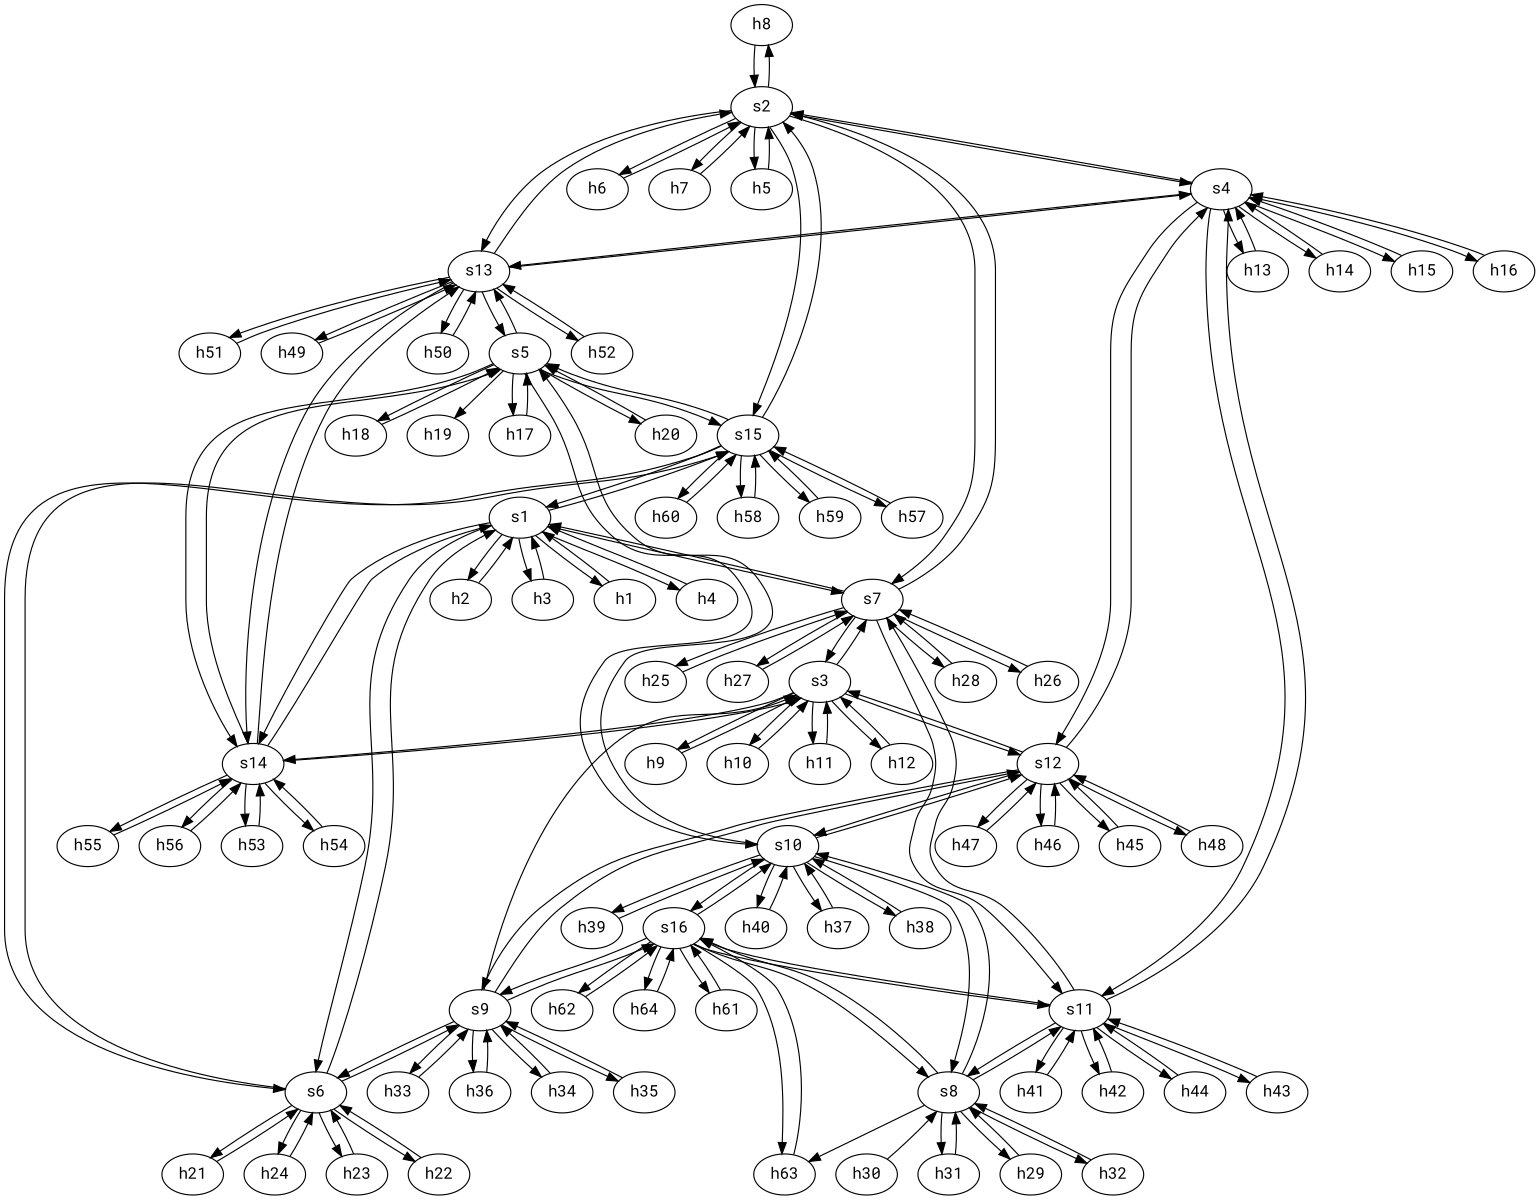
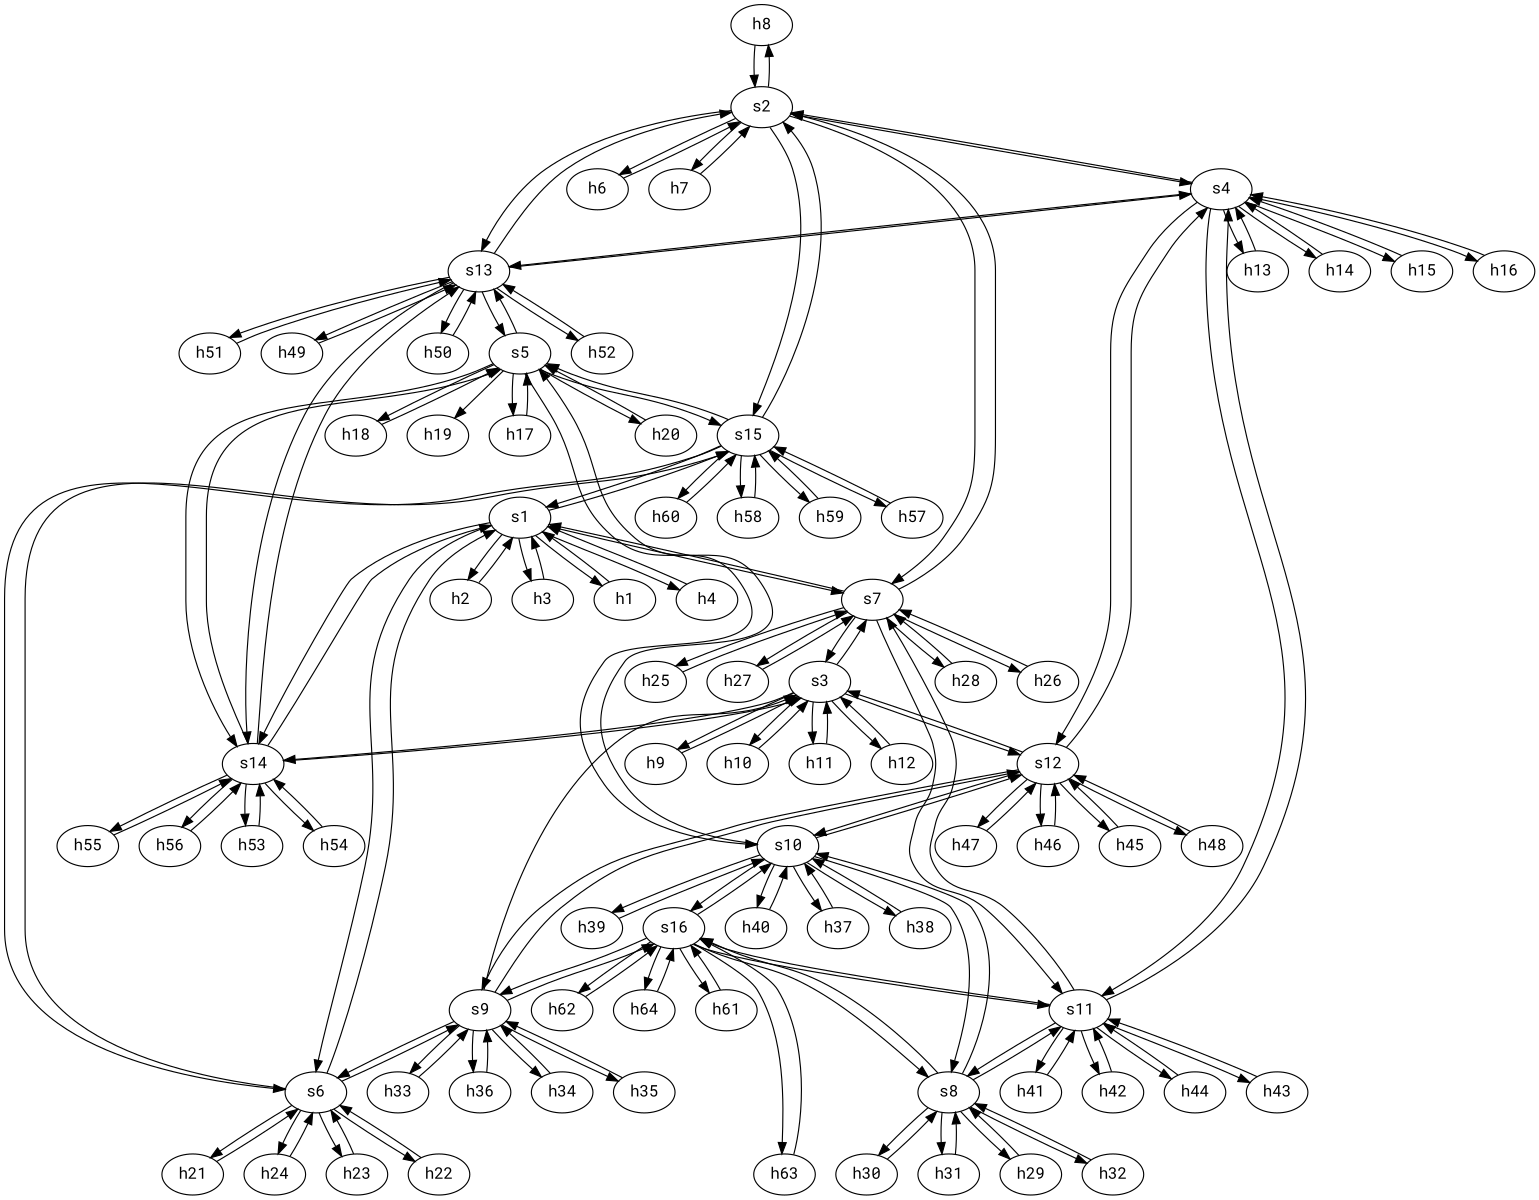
(762, 189) -> none
(872, 1131) -> (907, 1127)
